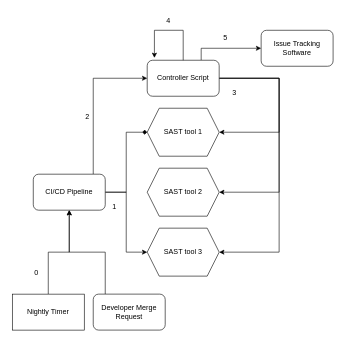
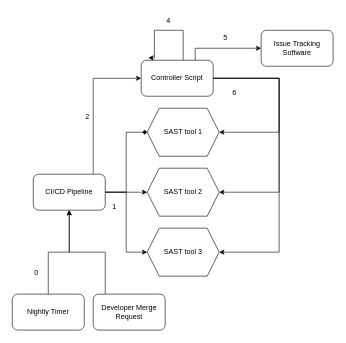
(183, 78) -> (177, 78)
(235, 93) -> (235, 93)
none -> (141, 192)
(48, 312) -> (48, 312)
